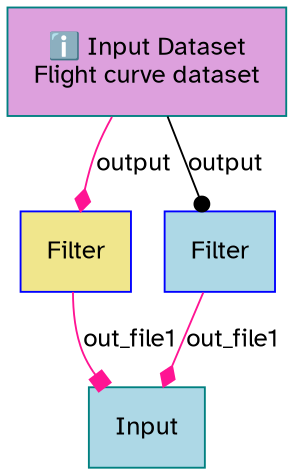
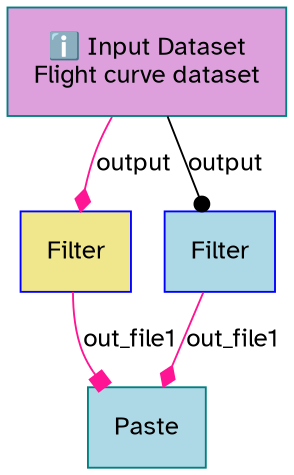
(147, 427) -> (147, 427)
